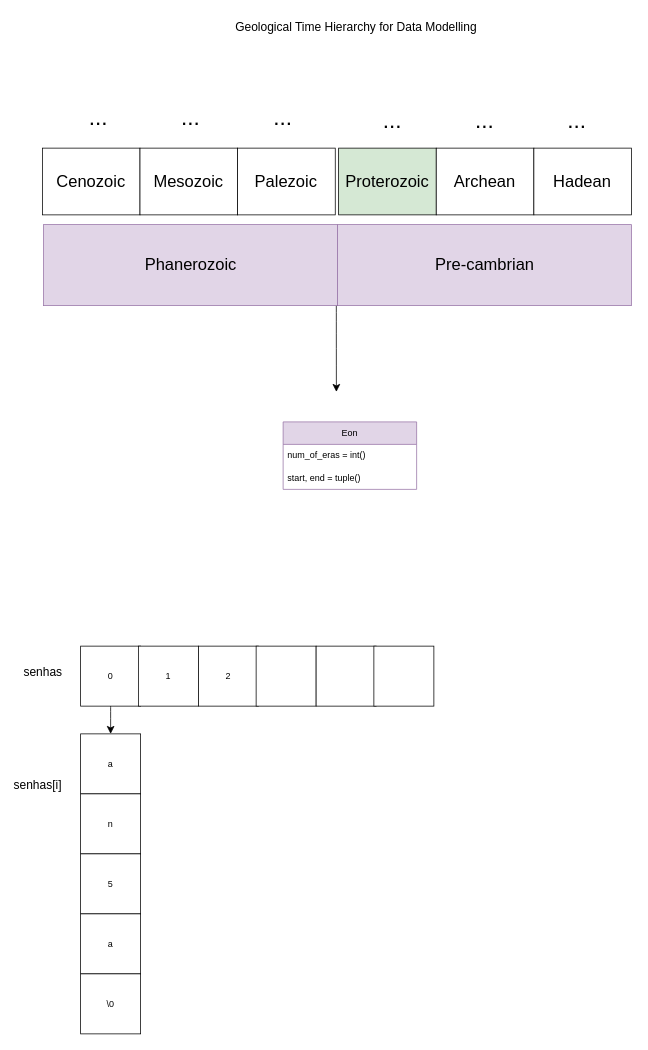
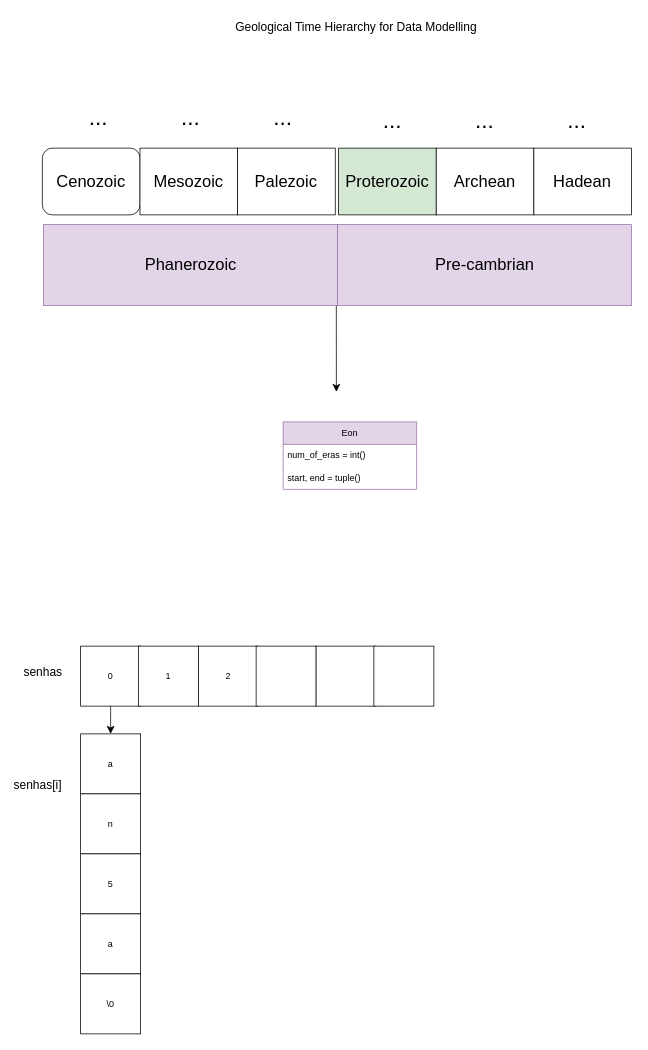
(91, 182) -> (91, 182)
